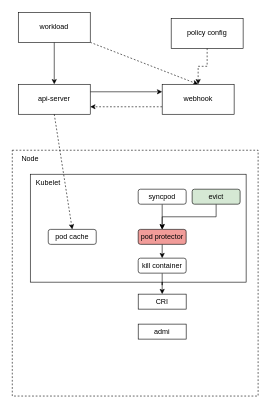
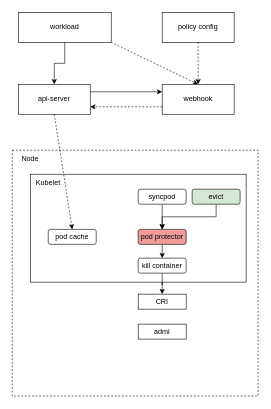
(54, 27) -> (65, 27)
(207, 33) -> (198, 27)
